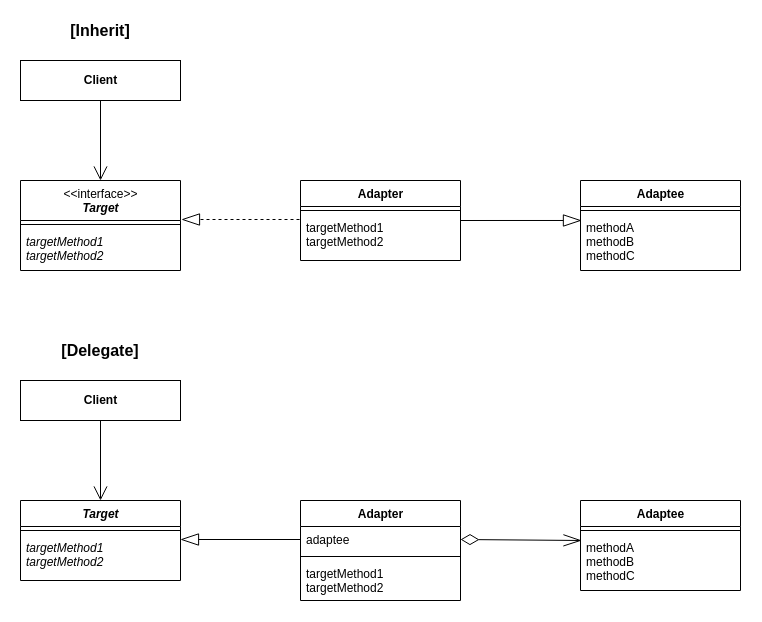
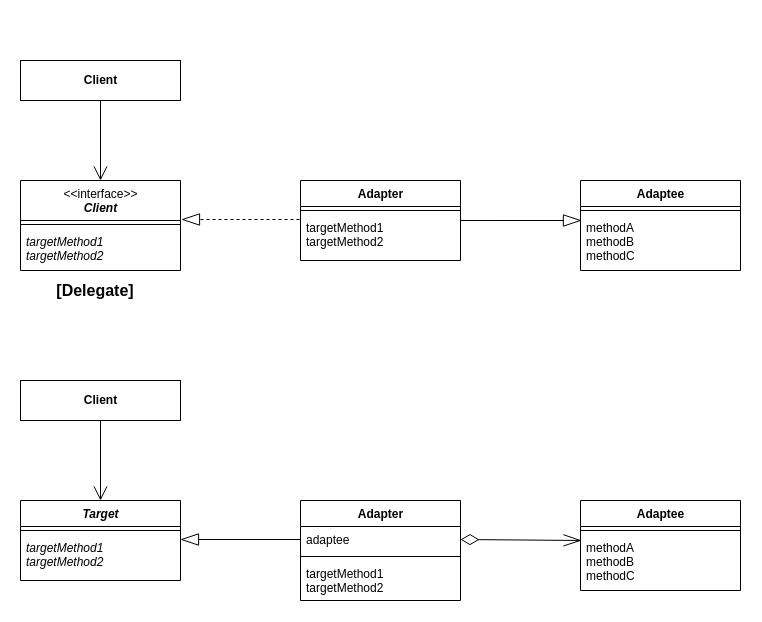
(101, 31) -> none
(101, 202) -> (101, 202)
(101, 351) -> (96, 291)
